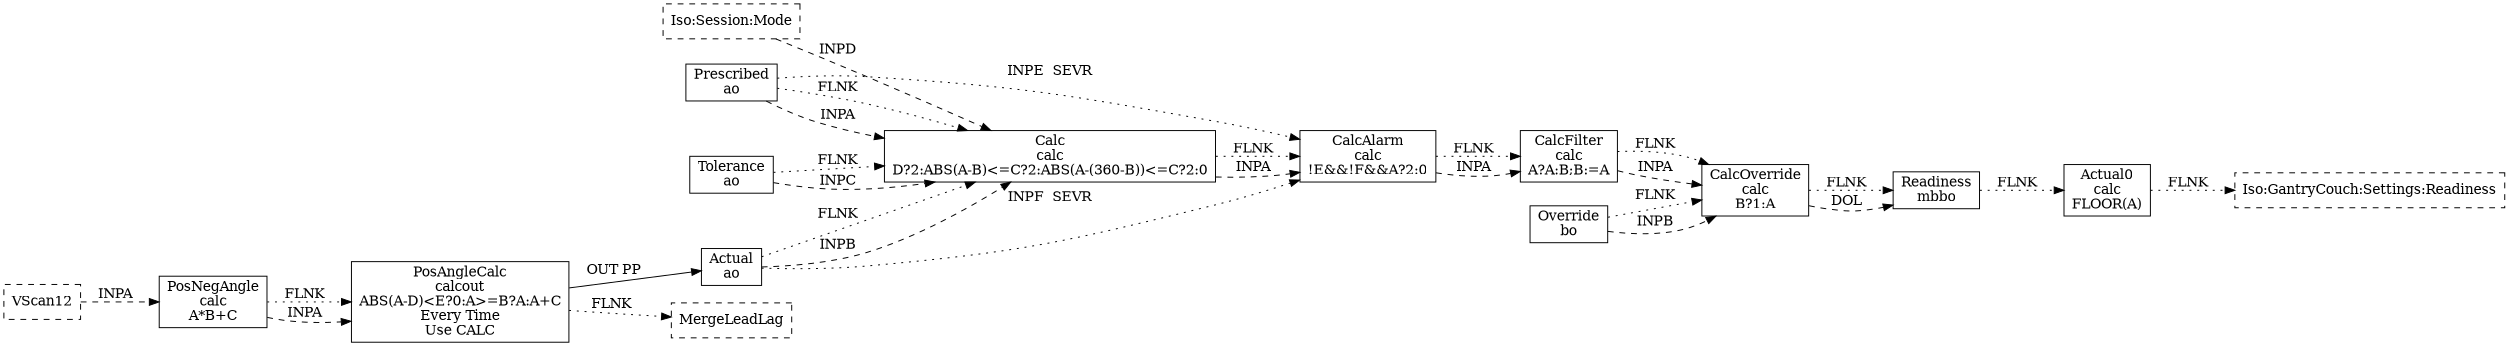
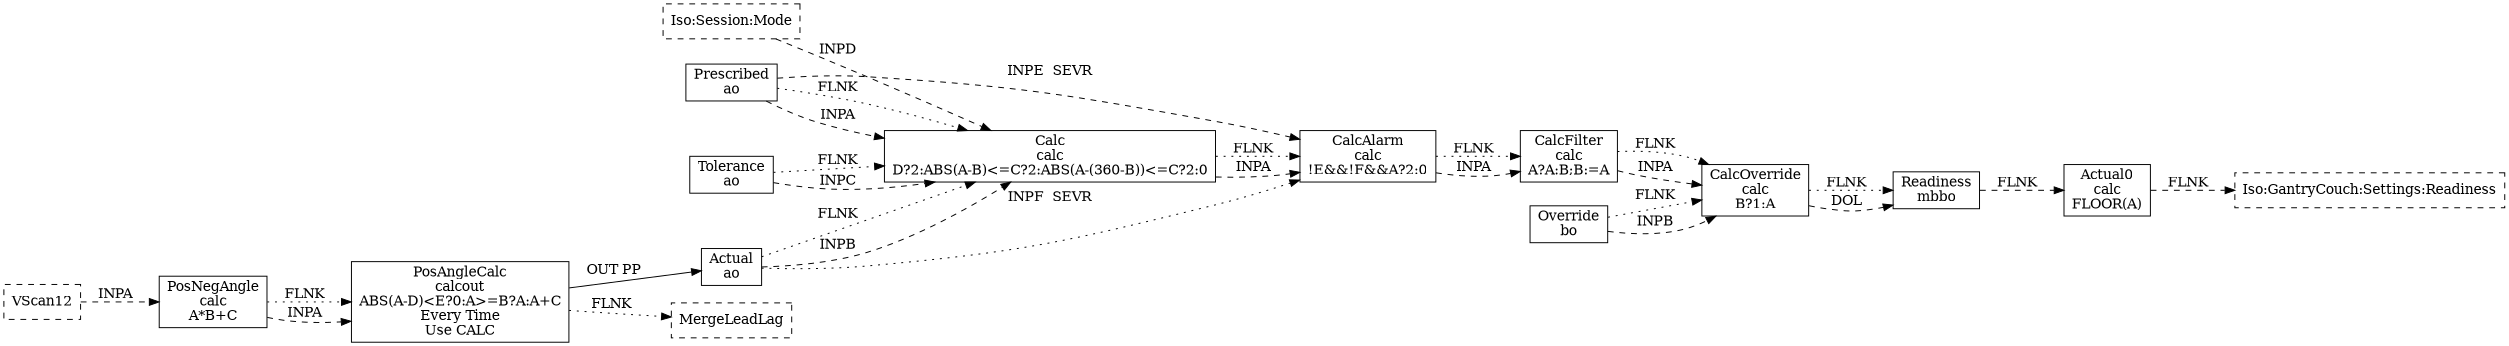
(1035, 92) -> (1035, 92)
(2017, 190) -> (2017, 190)
(2188, 190) -> (2188, 190)
